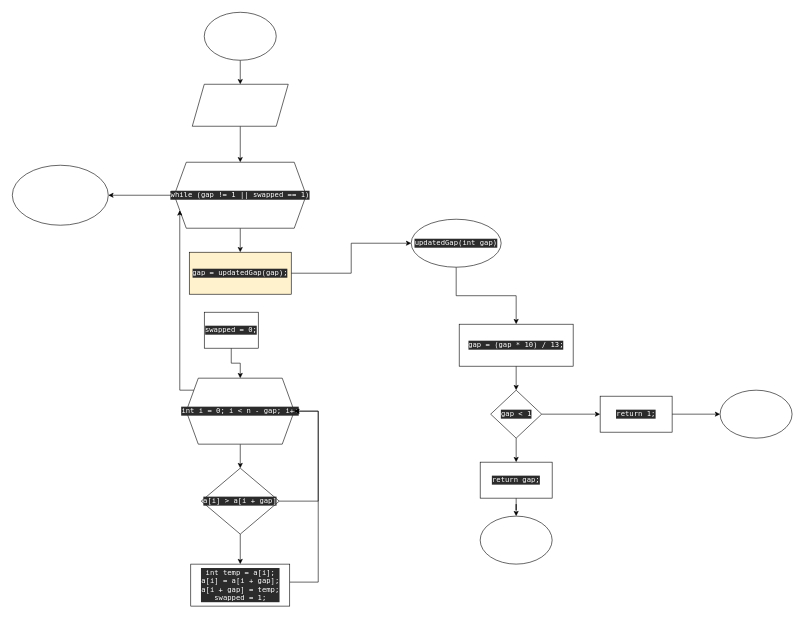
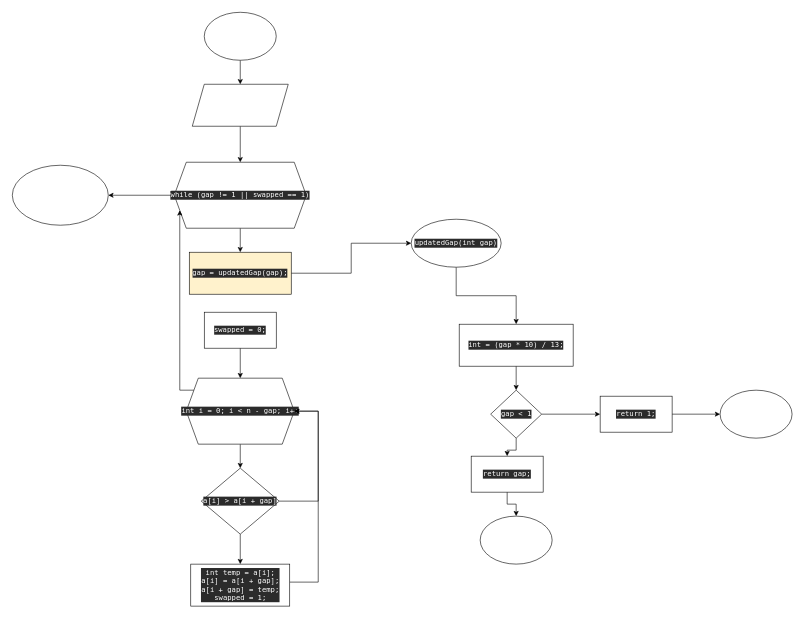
(231, 330) -> (240, 330)
(516, 345) -> (516, 345)
(516, 480) -> (507, 474)
